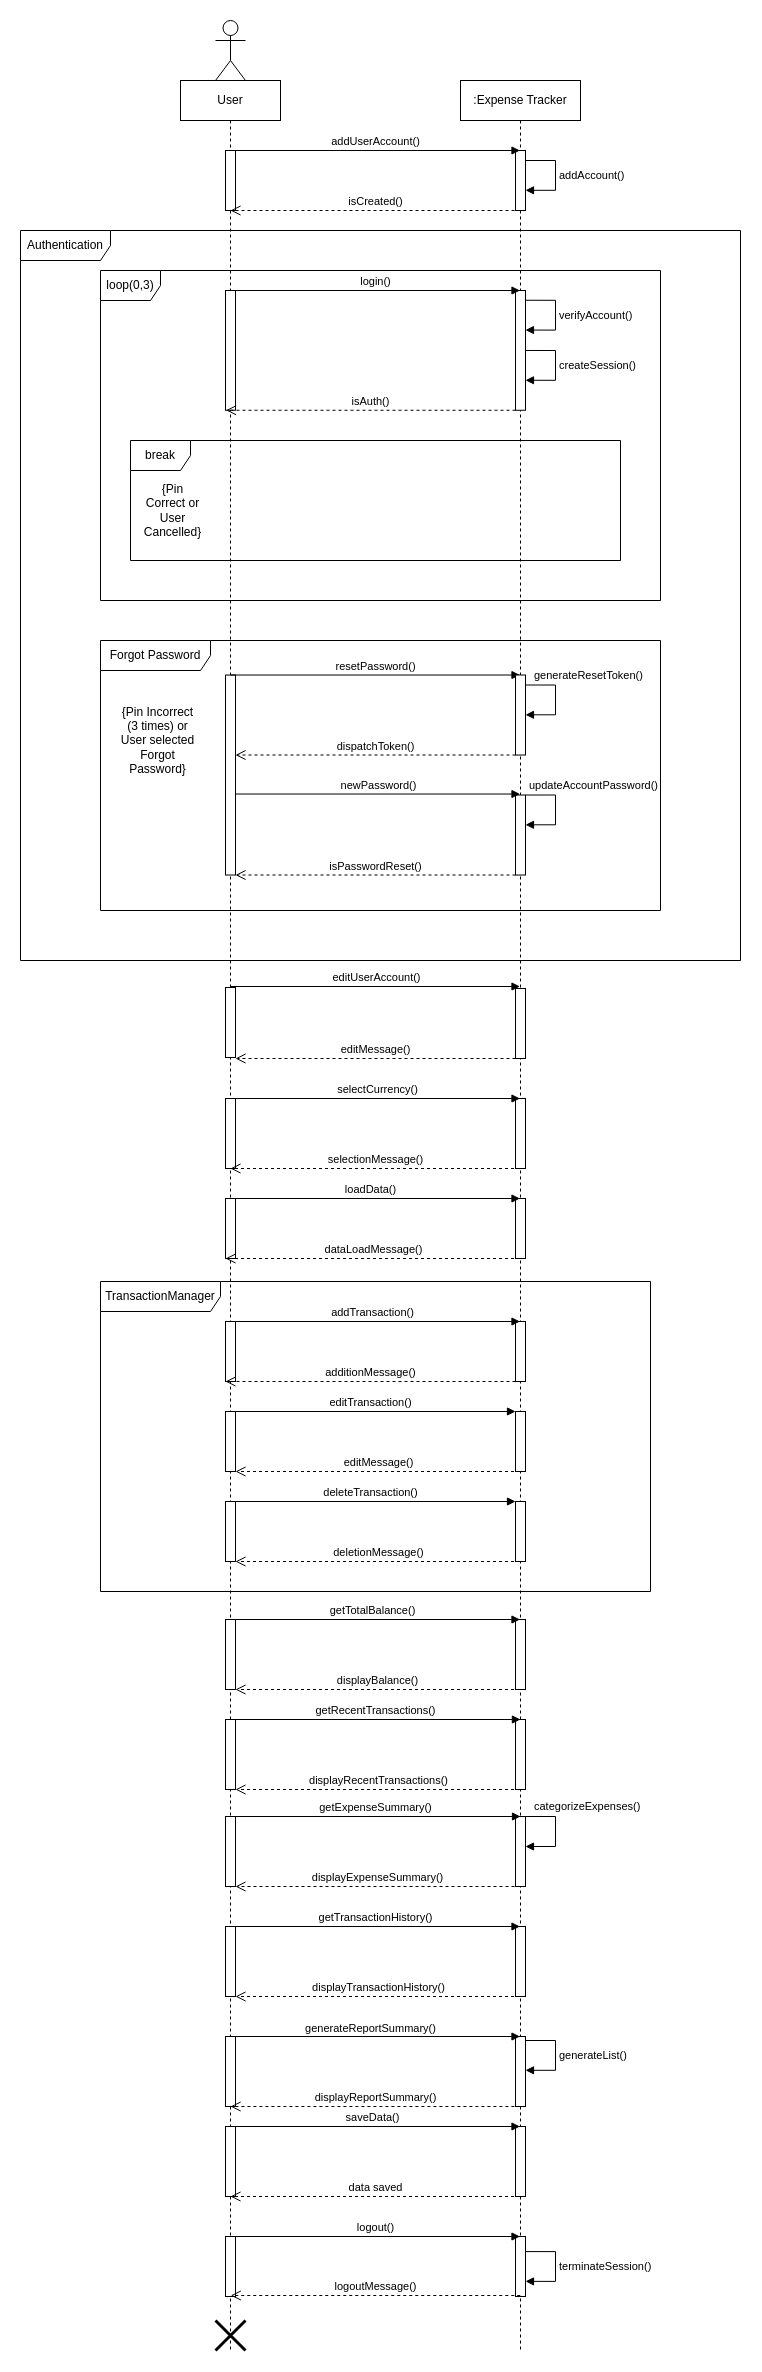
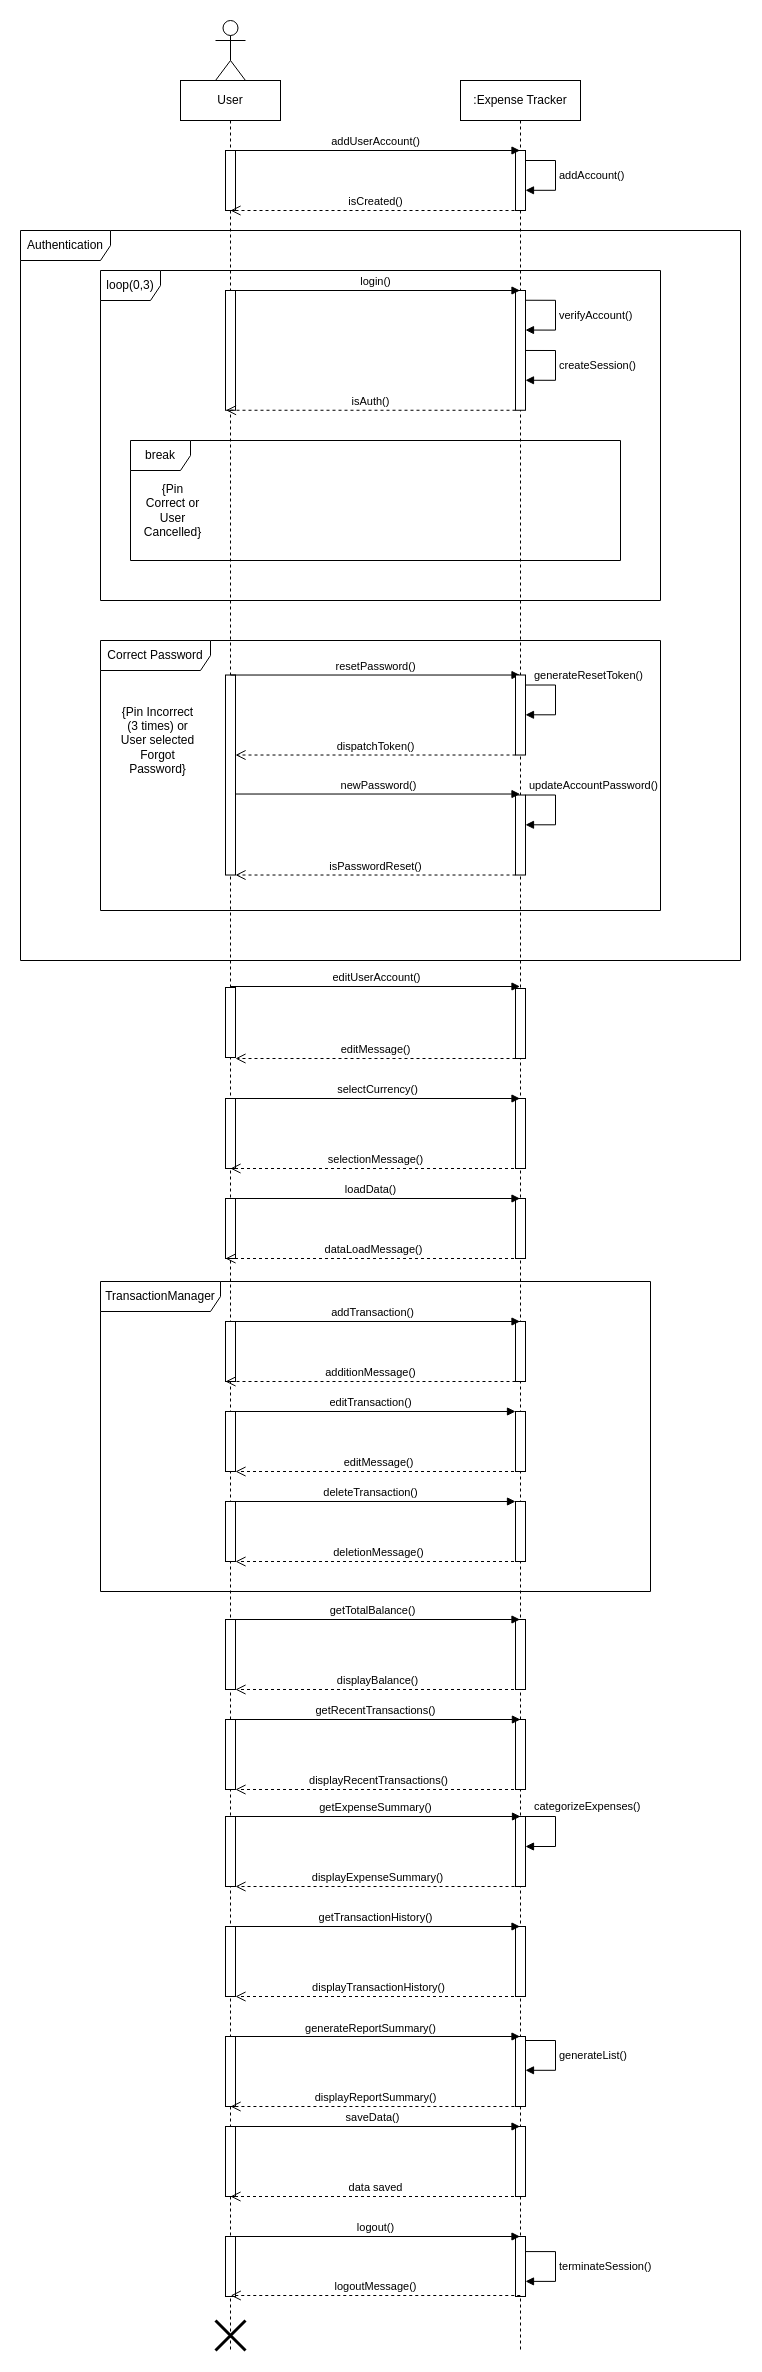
(156, 656) -> (156, 656)
